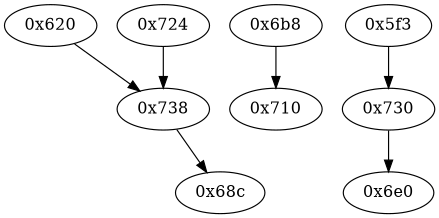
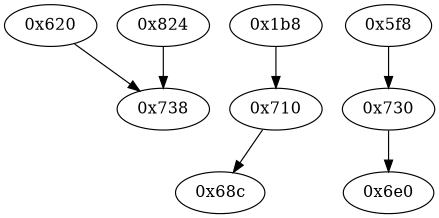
(163, 26) -> (163, 26)
(276, 26) -> (276, 26)
(389, 26) -> (389, 26)
(188, 146) -> (251, 146)
